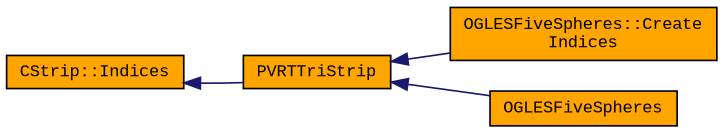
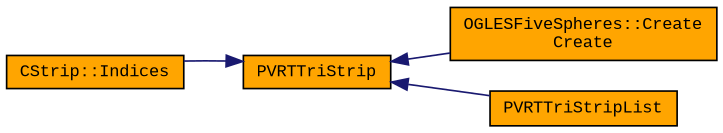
(584, 34) -> (584, 34)
(222, 83) -> (205, 61)
(584, 108) -> (584, 108)
